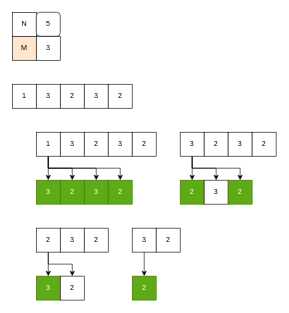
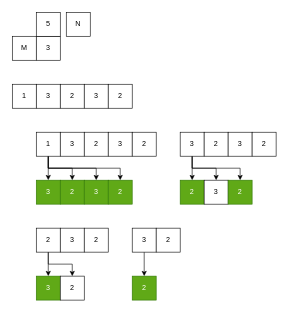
(24, 24) -> (78, 24)
(48, 24) -> (48, 24)
(24, 48) -> (24, 48)
